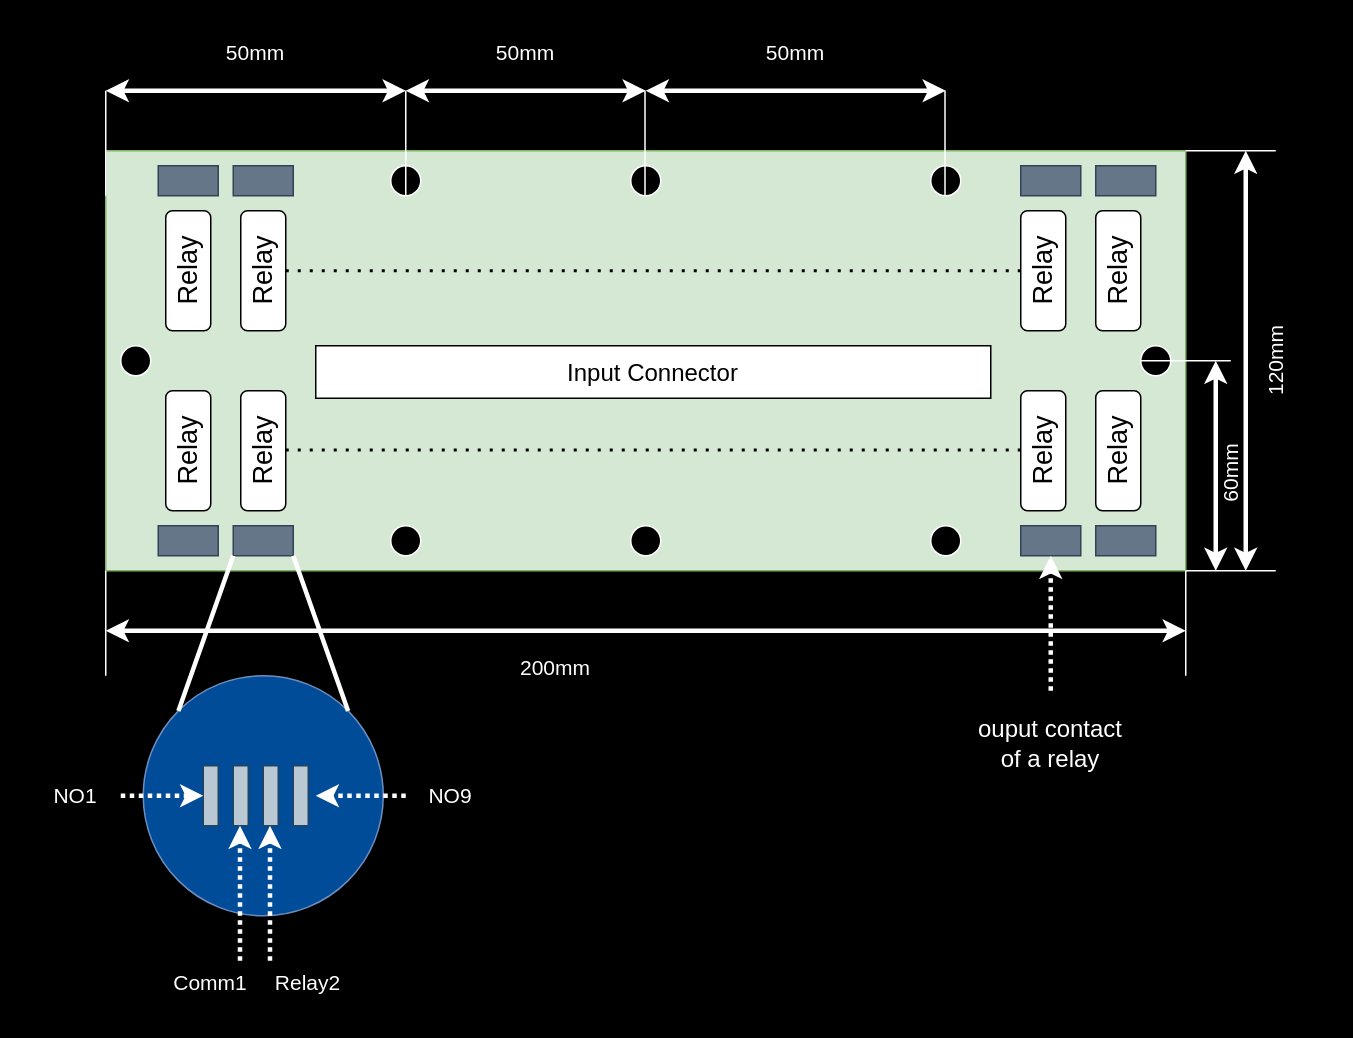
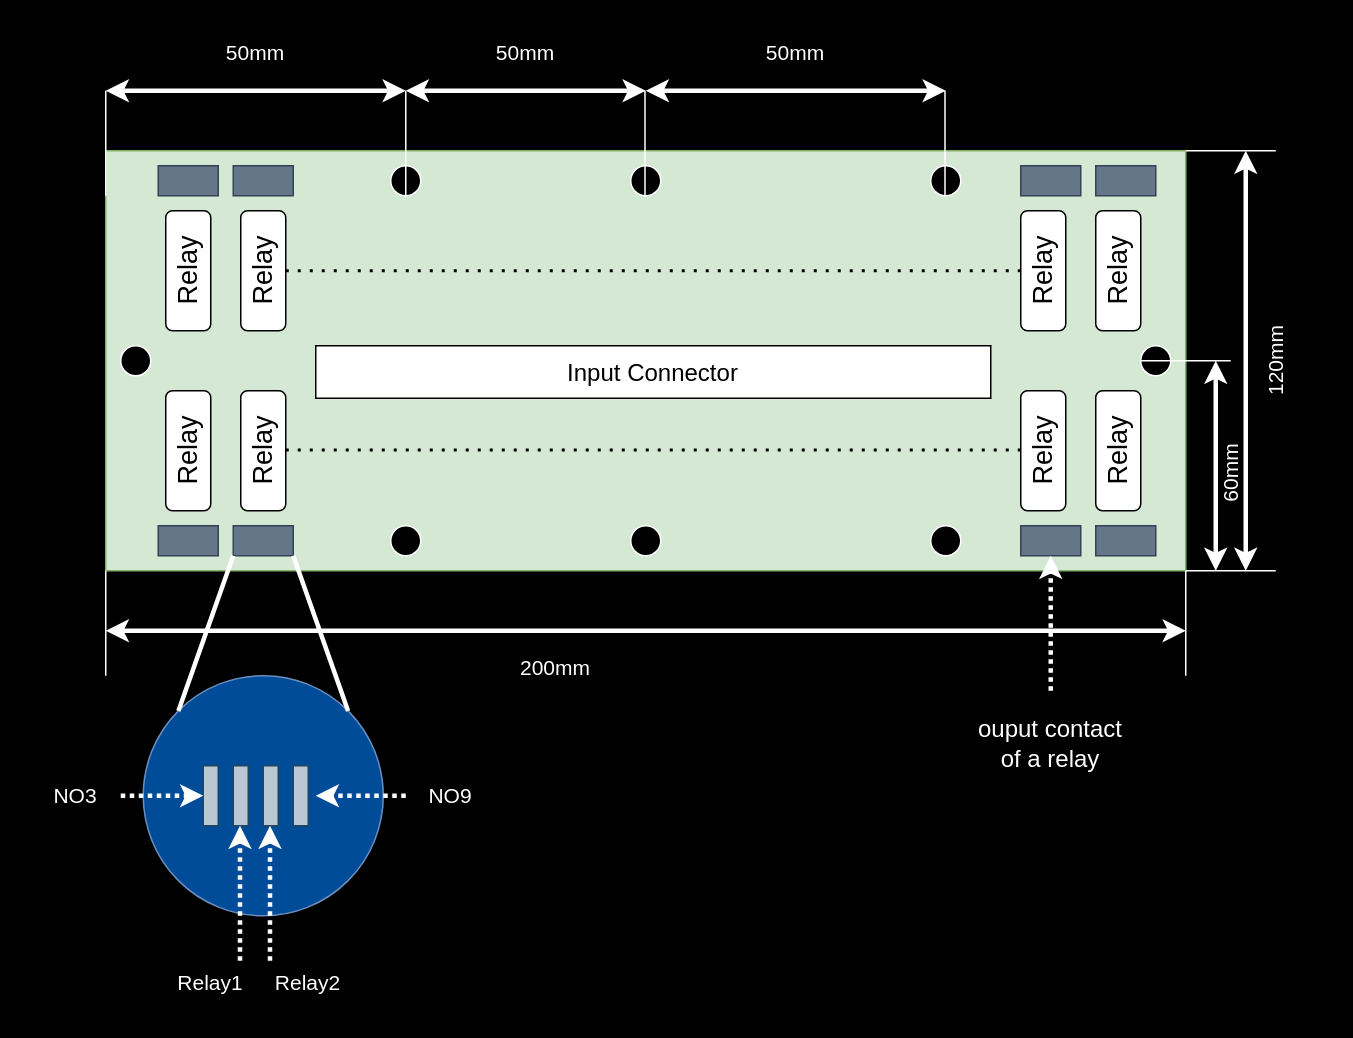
(76, 796) -> (76, 796)
(211, 983) -> (211, 983)
